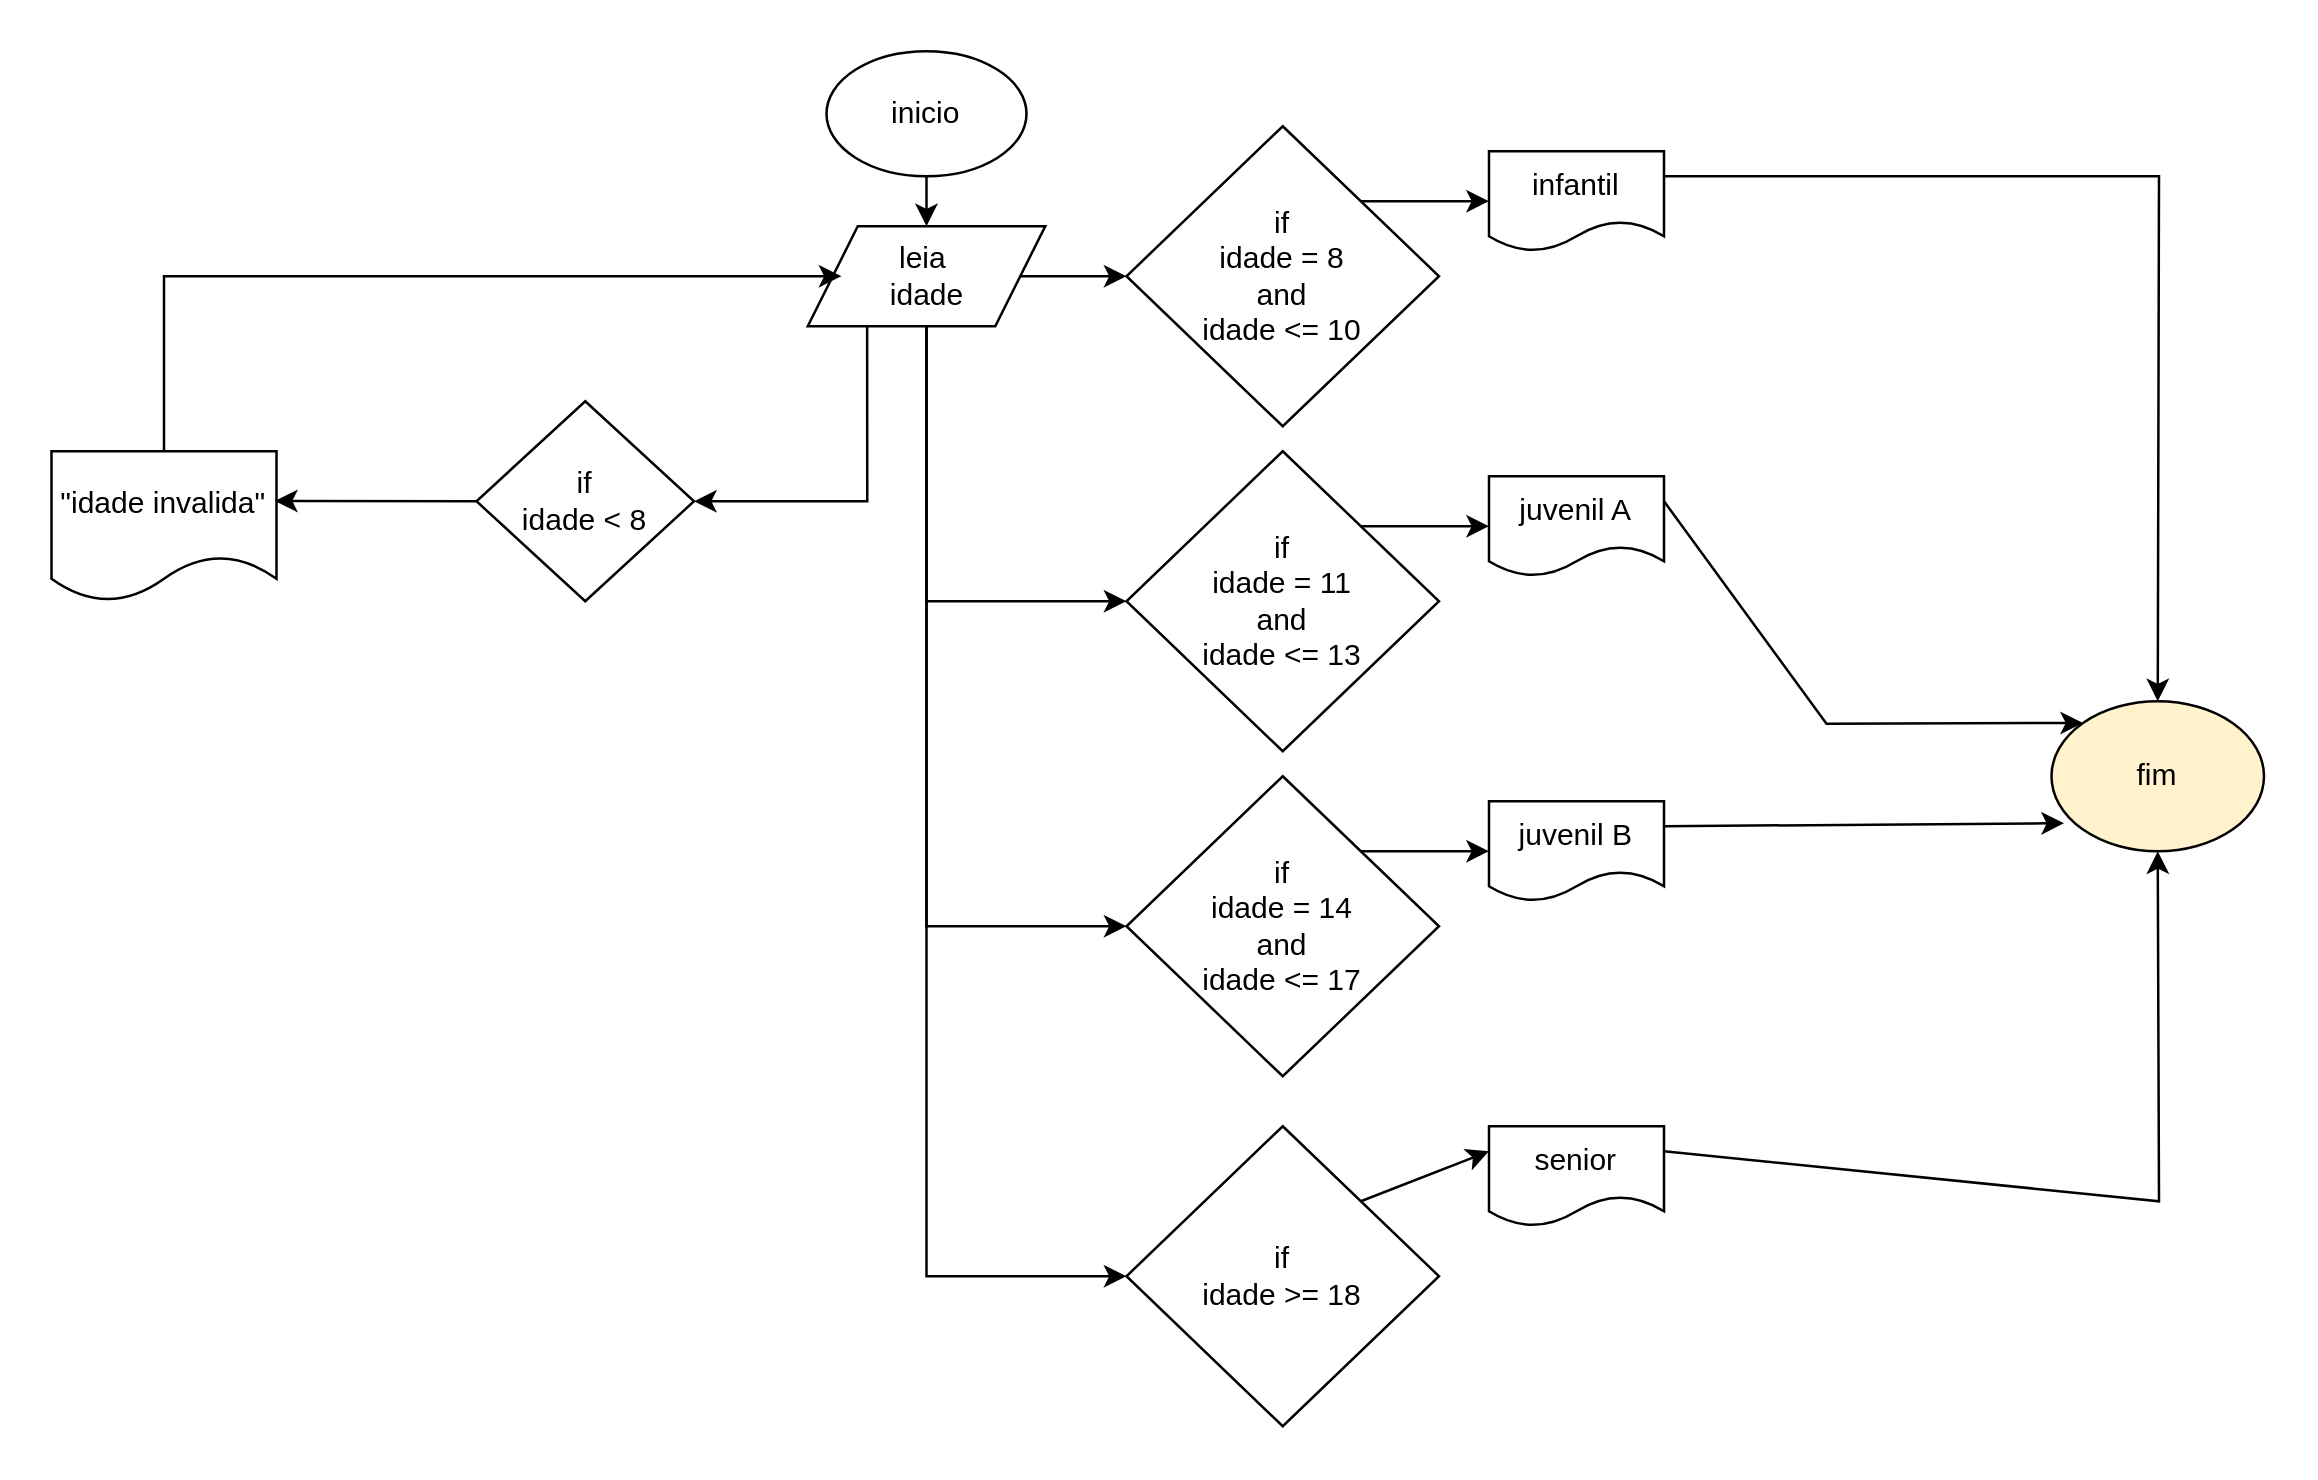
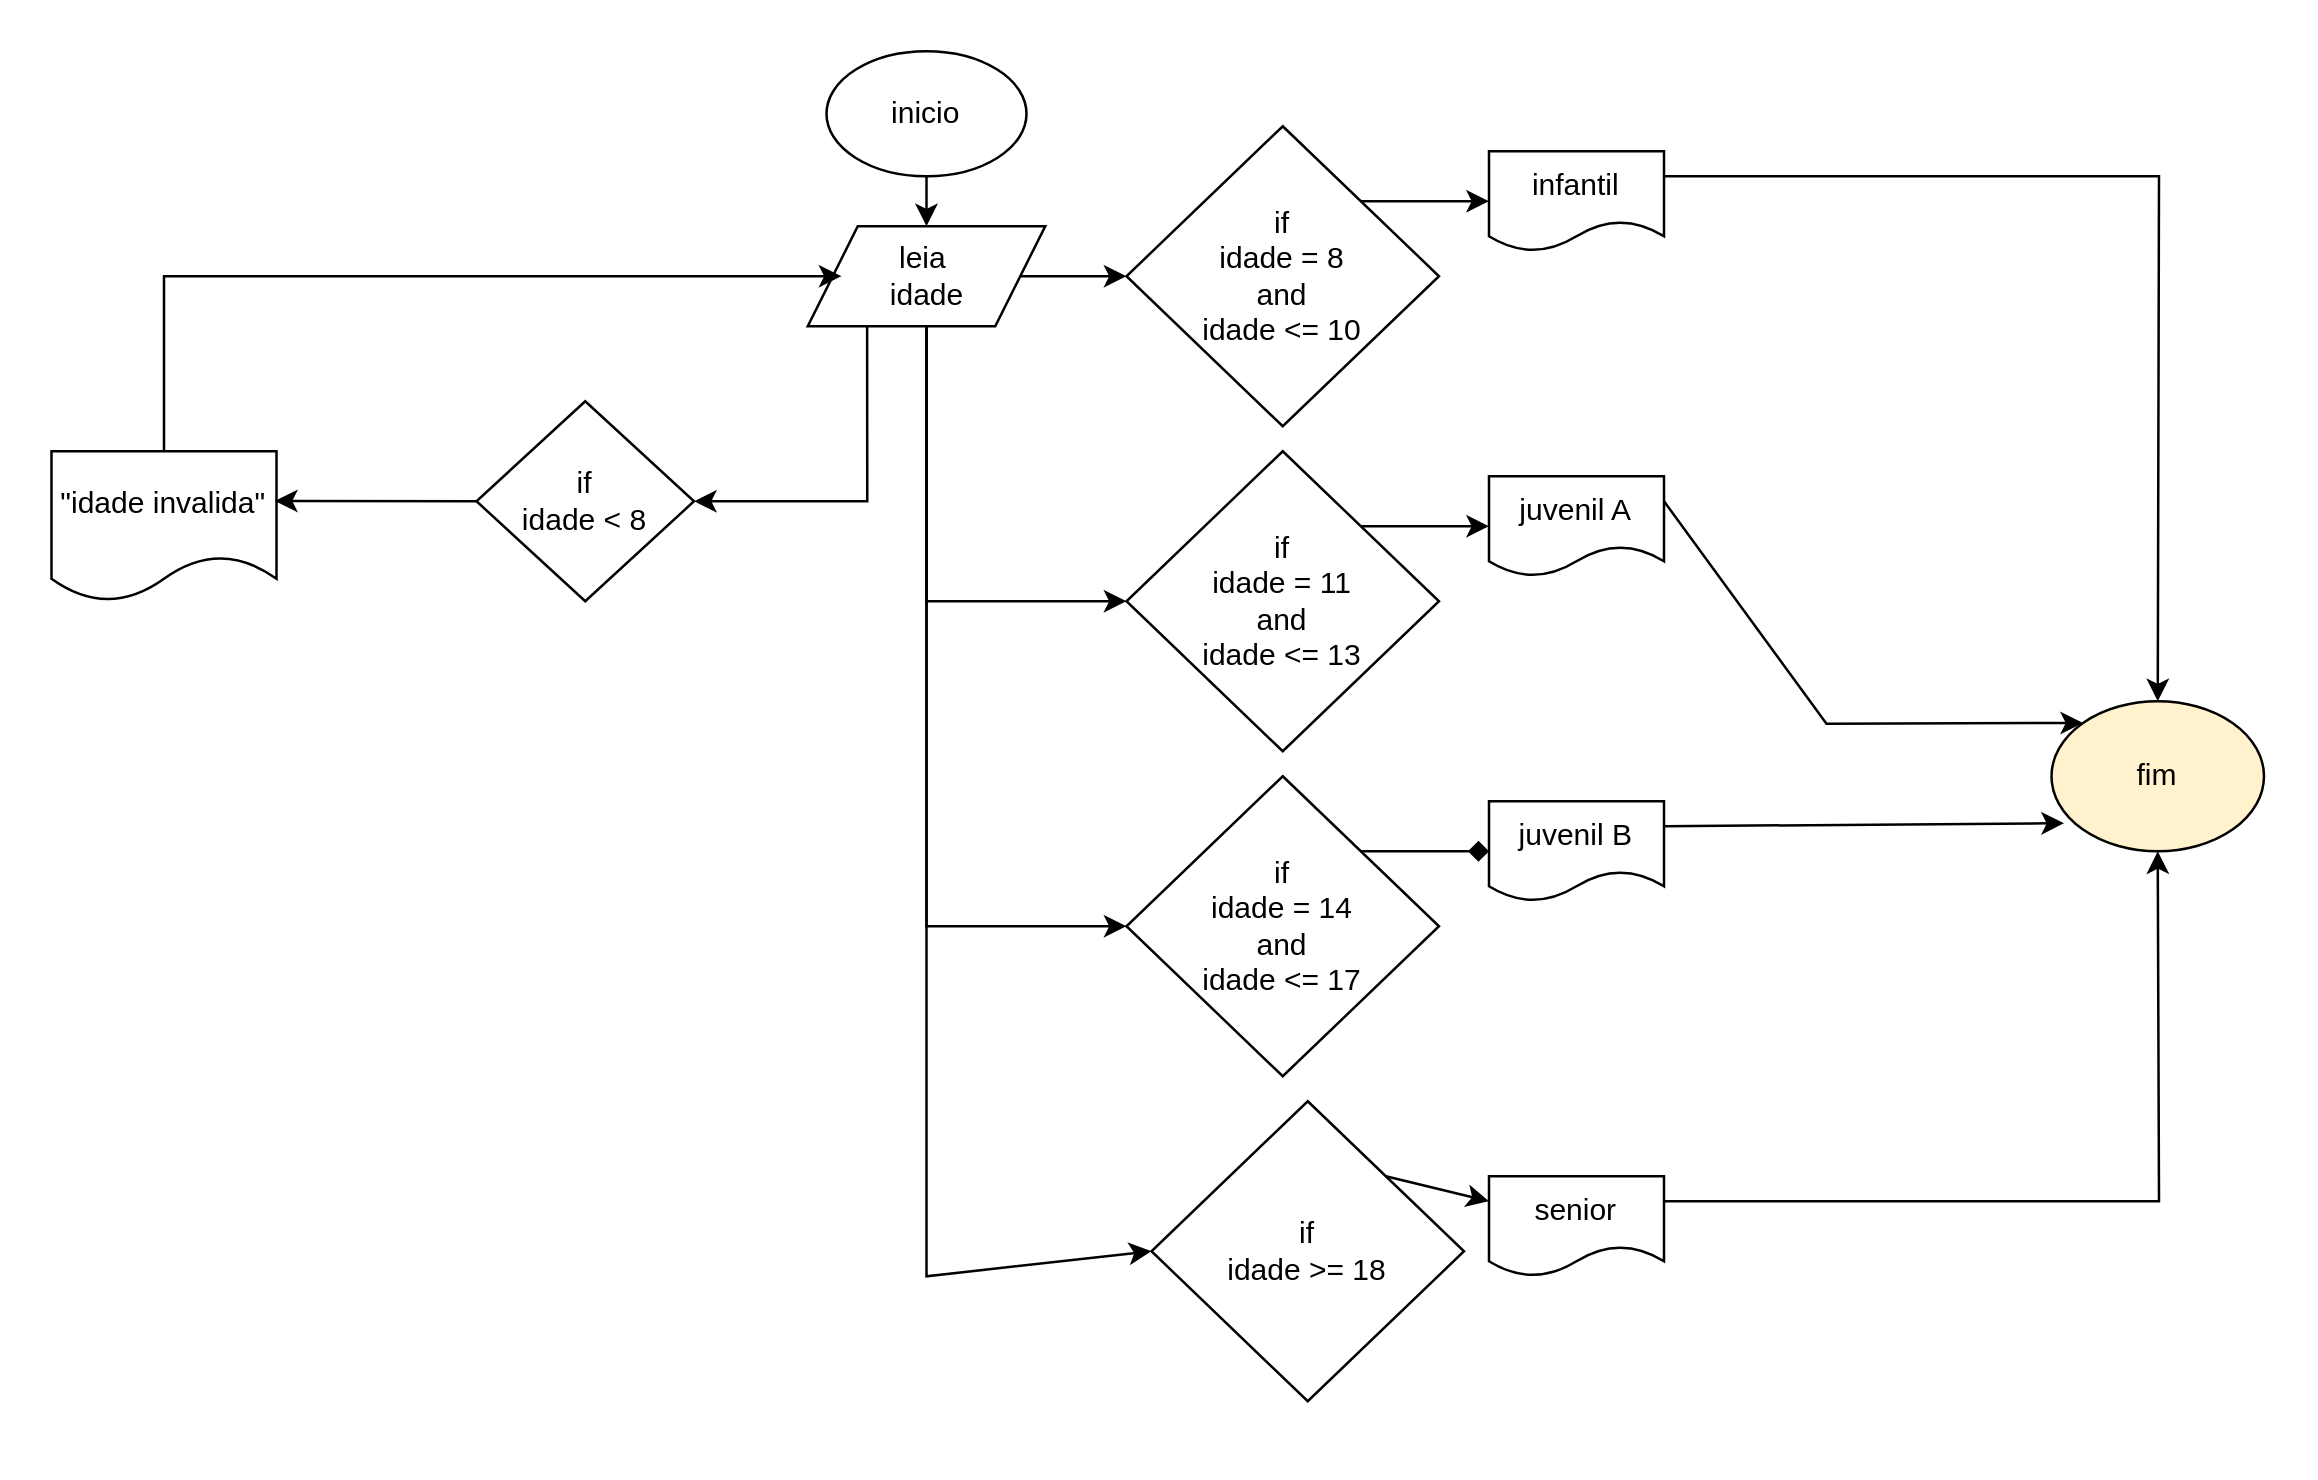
(1470, 851) -> (1468, 851)
(1576, 1176) -> (1576, 1226)
(1283, 1276) -> (1308, 1251)
